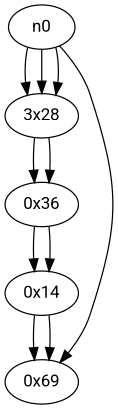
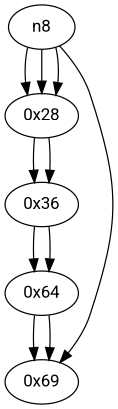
(42, 27) -> (42, 27)
(42, 116) -> (42, 116)
(42, 293) -> (42, 293)
